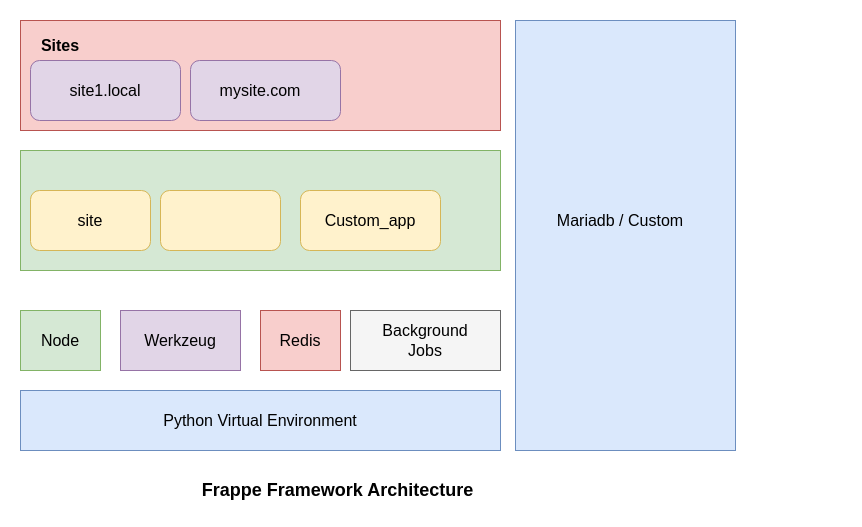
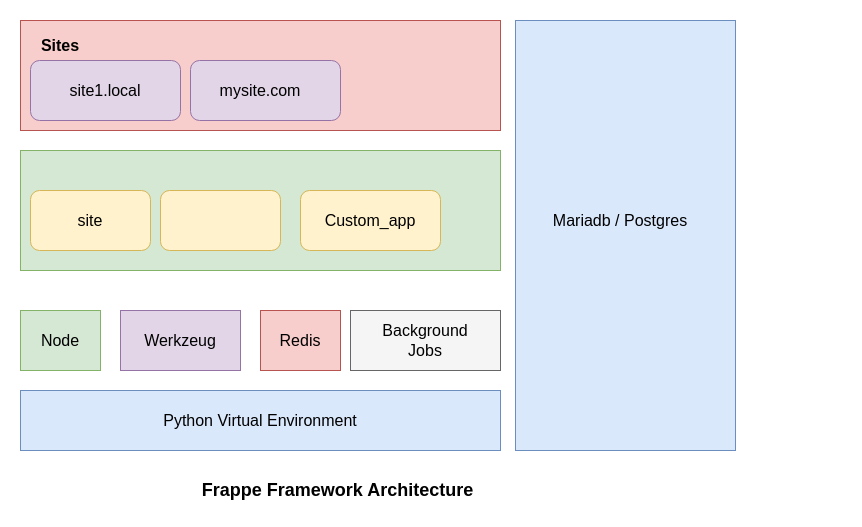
(621, 221) -> (621, 221)
